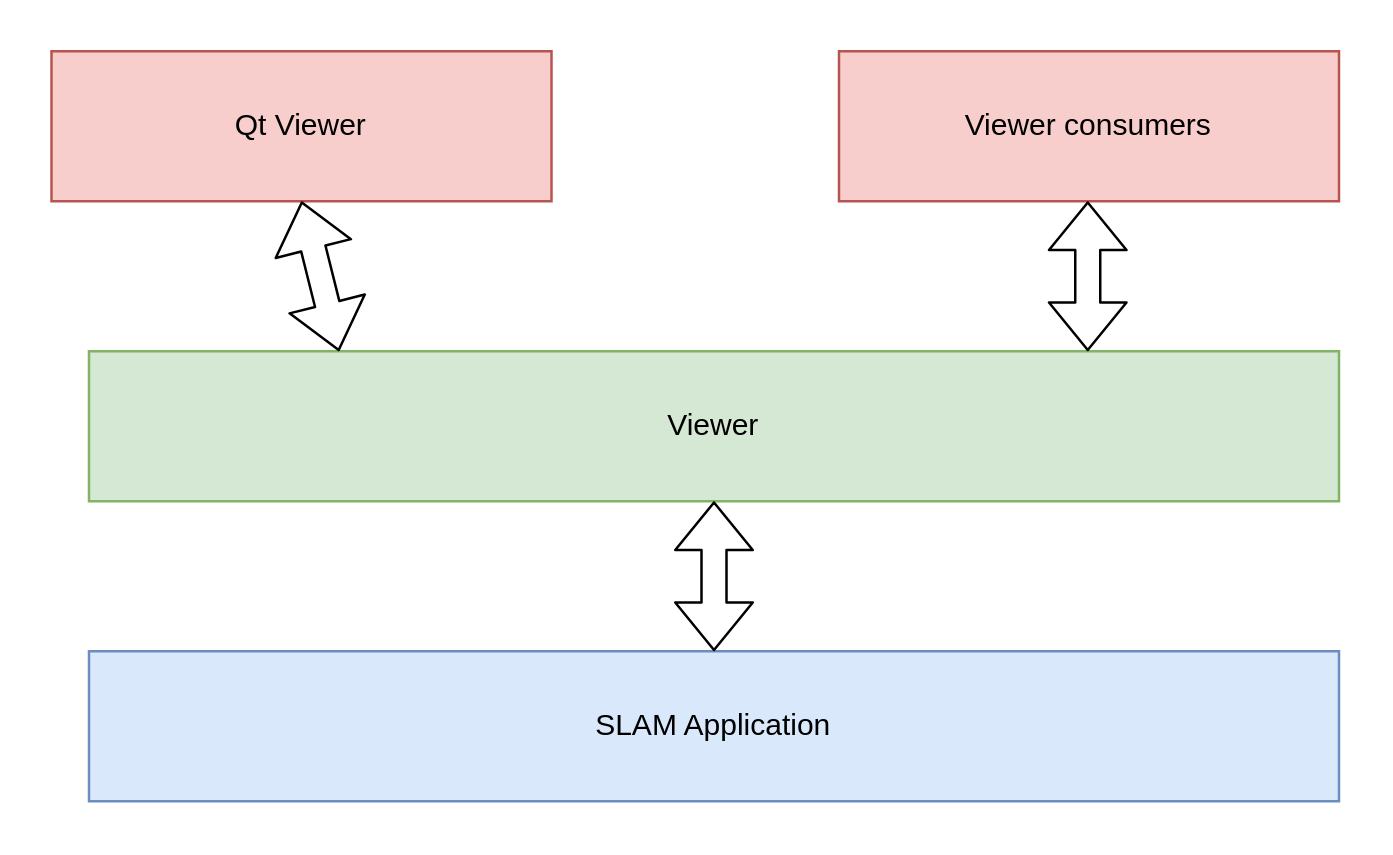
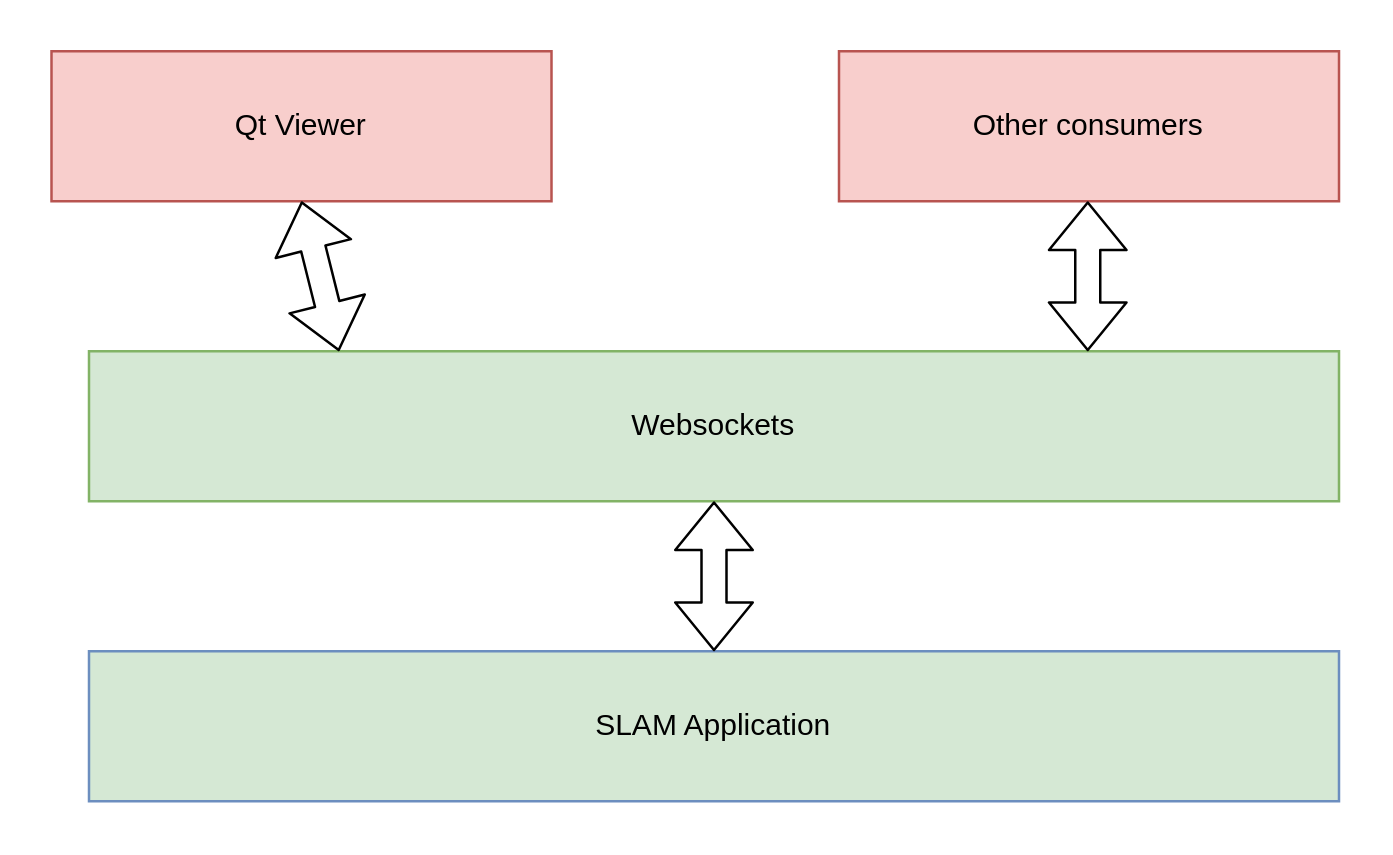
(1089, 126) -> (1089, 126)
(714, 426) -> (714, 426)
(714, 726) -> (714, 726)
